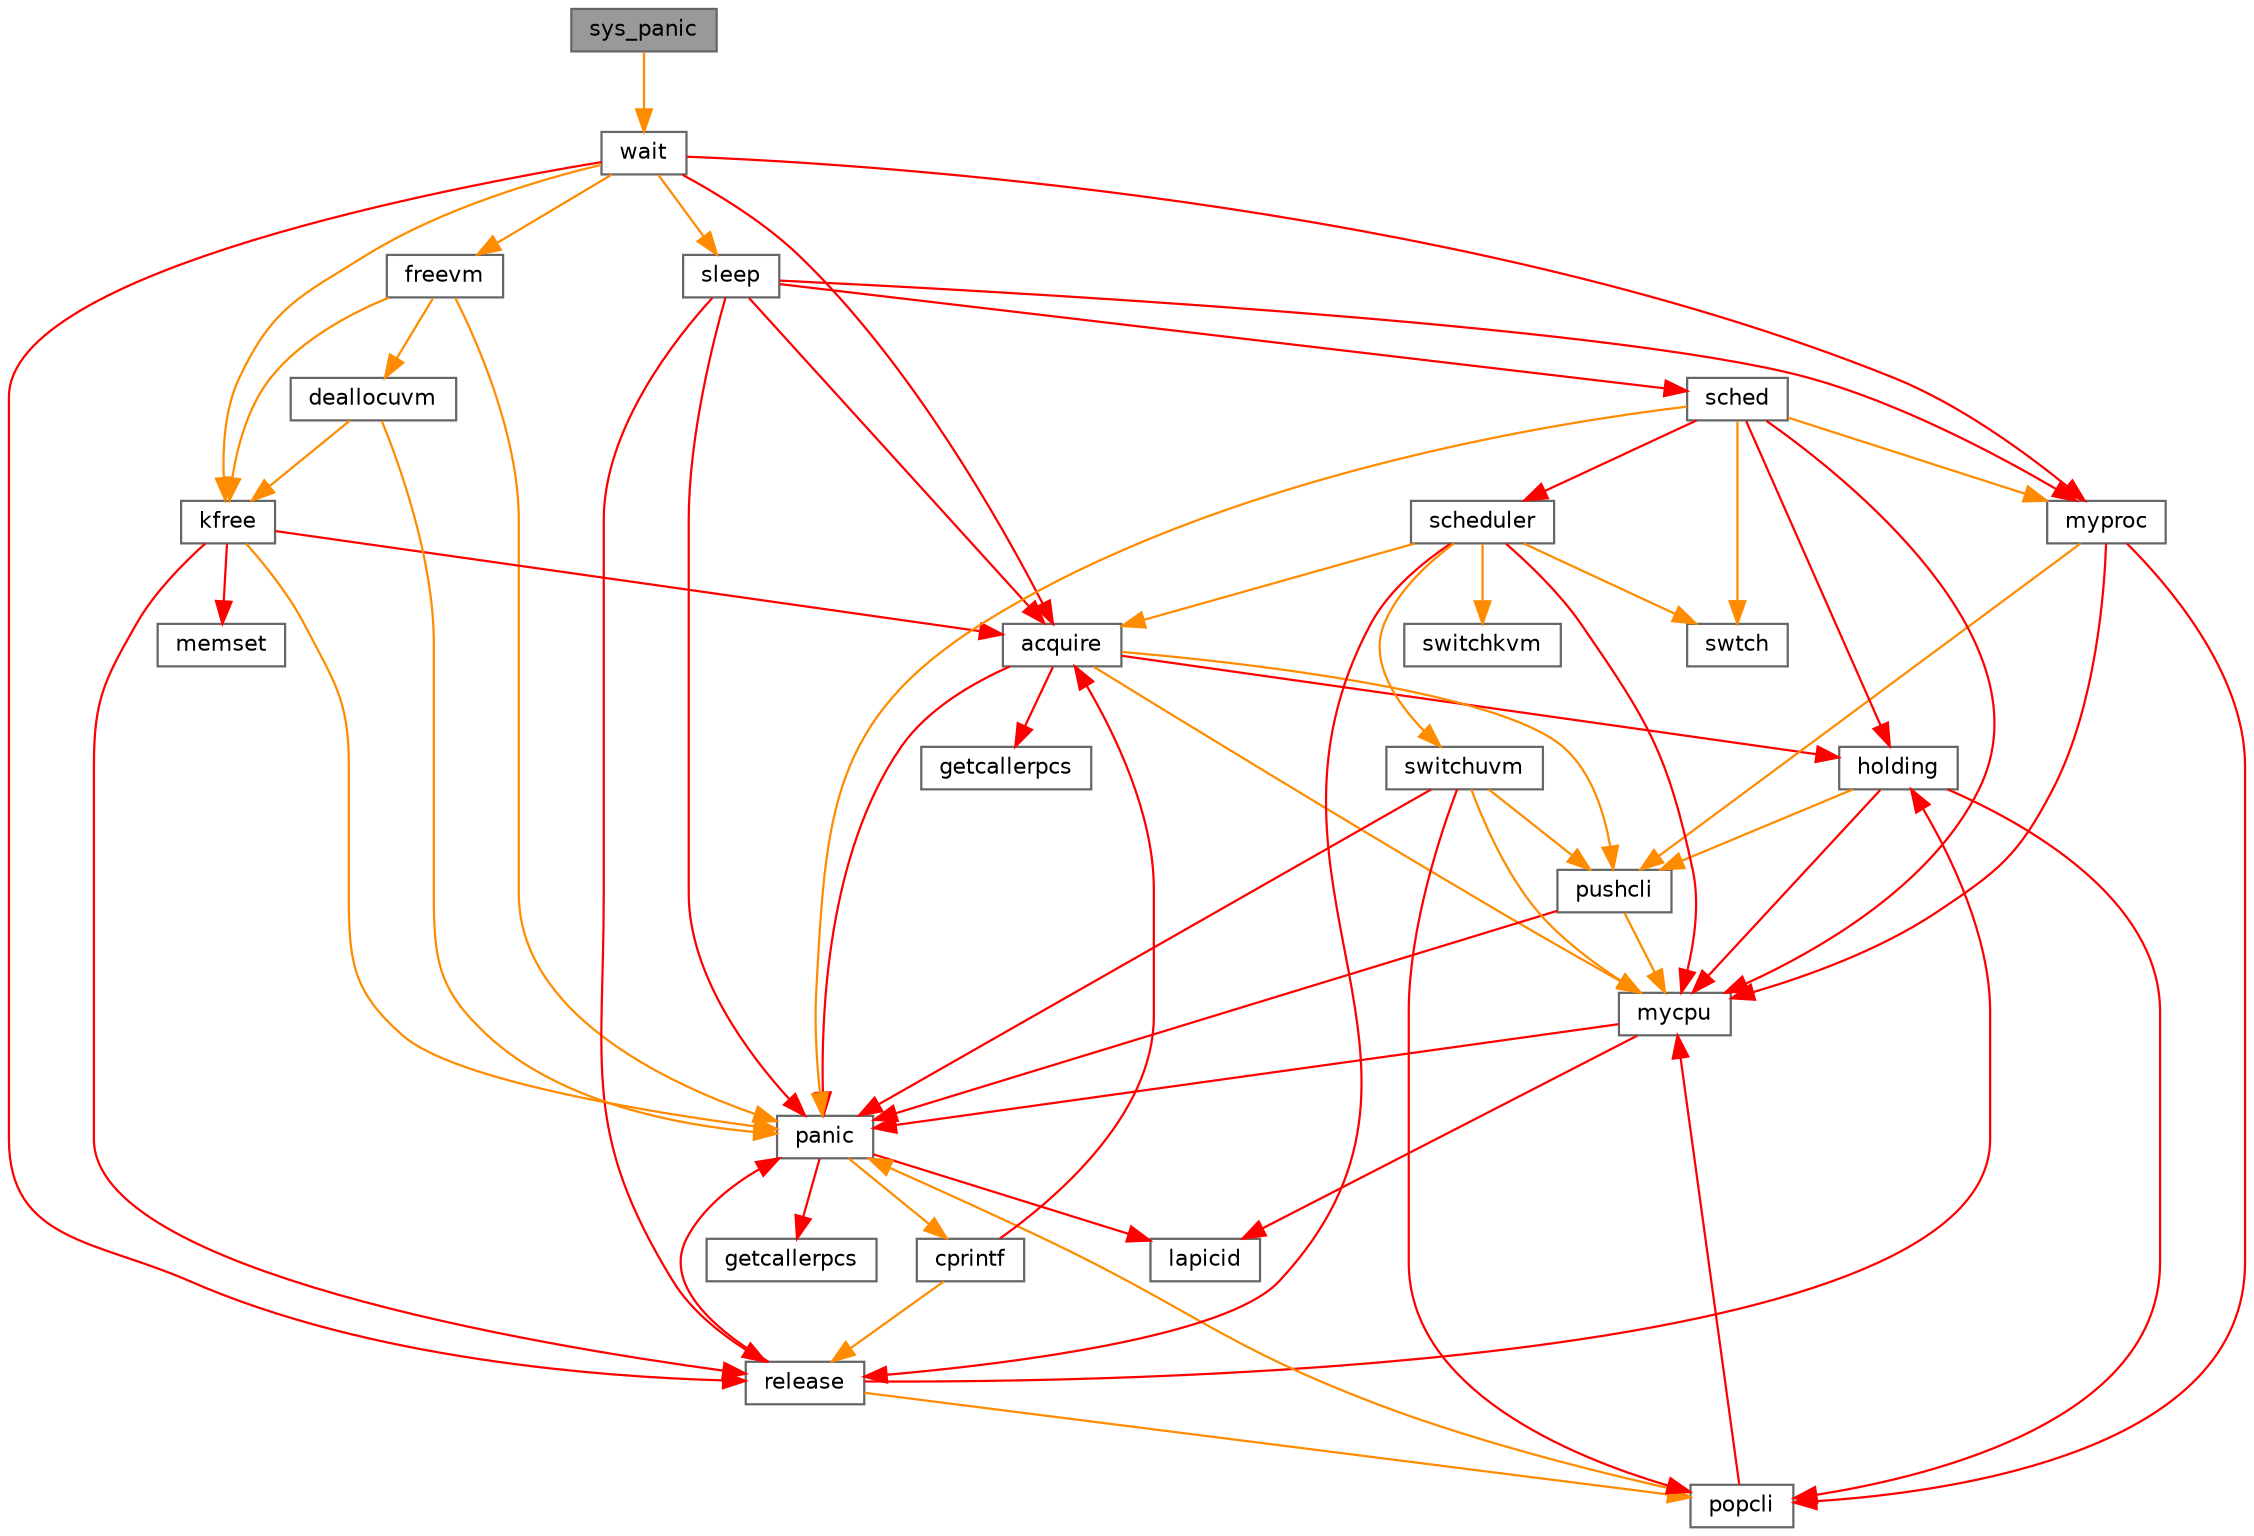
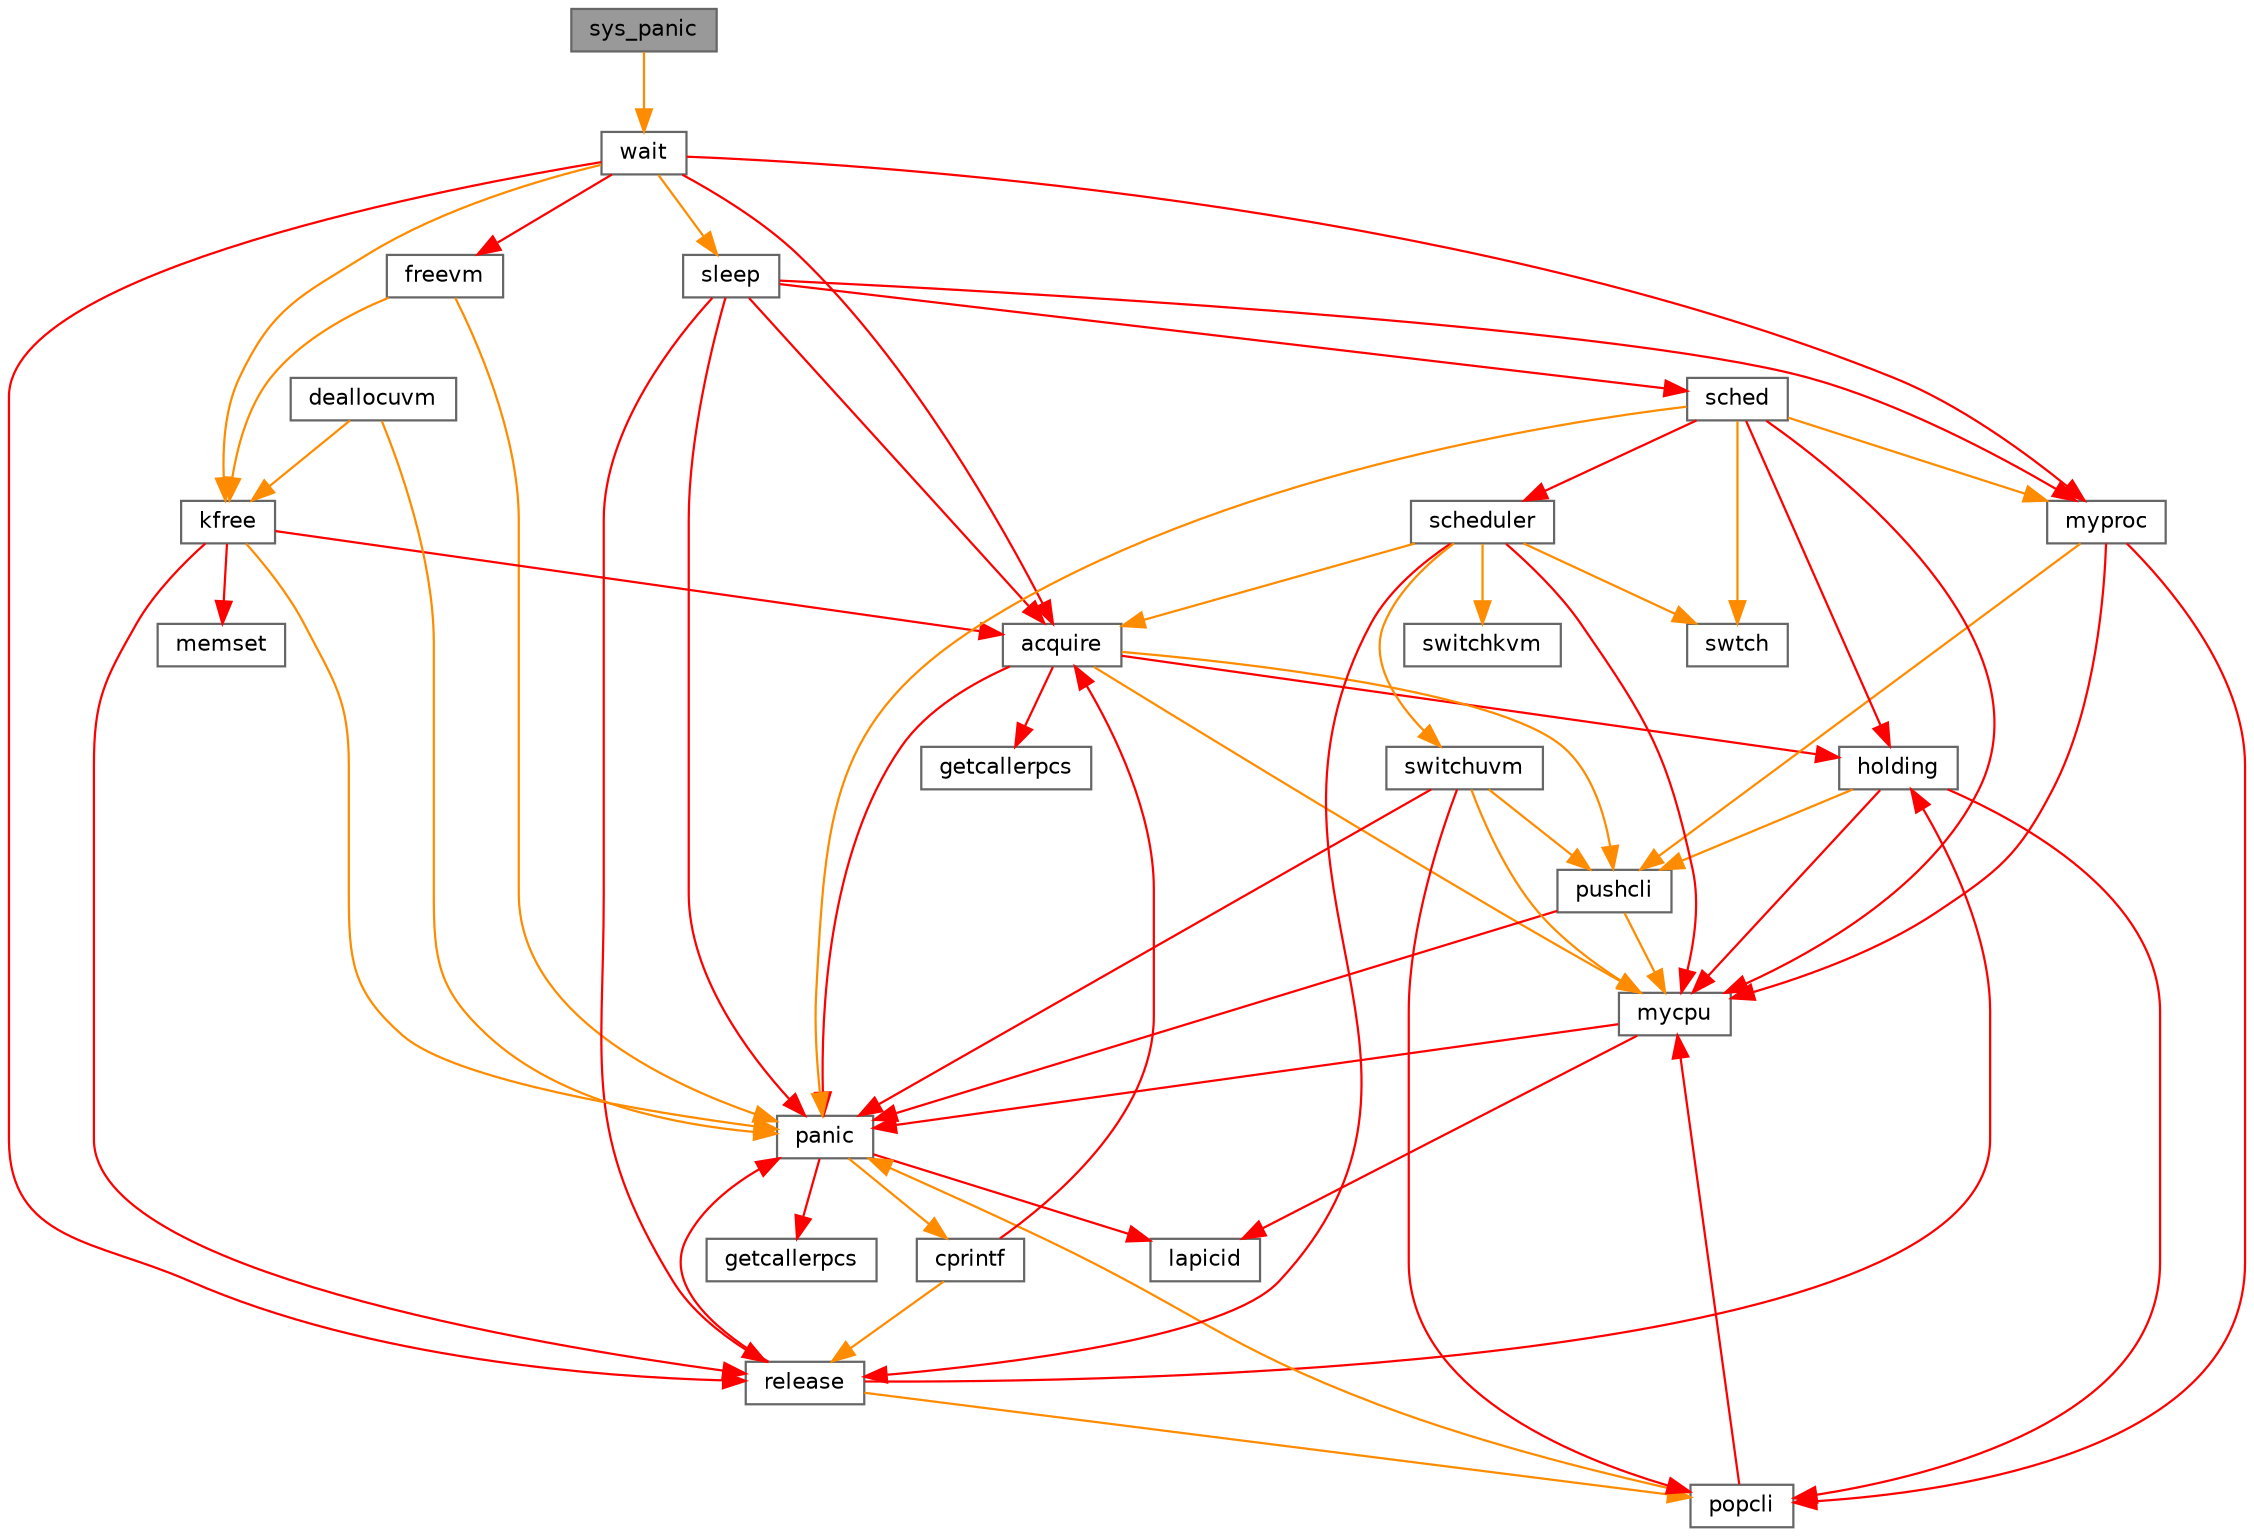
(555, 209) -> (555, 209)
(415, 328) -> none
